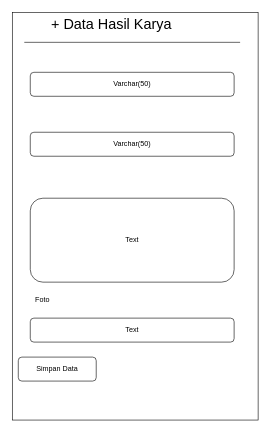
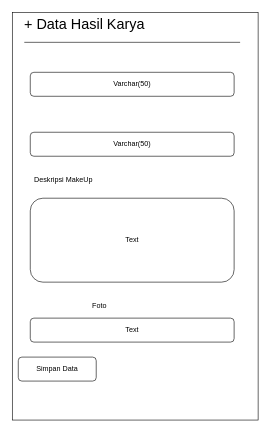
(111, 24) -> (84, 24)
none -> (63, 180)
(42, 300) -> (99, 306)
